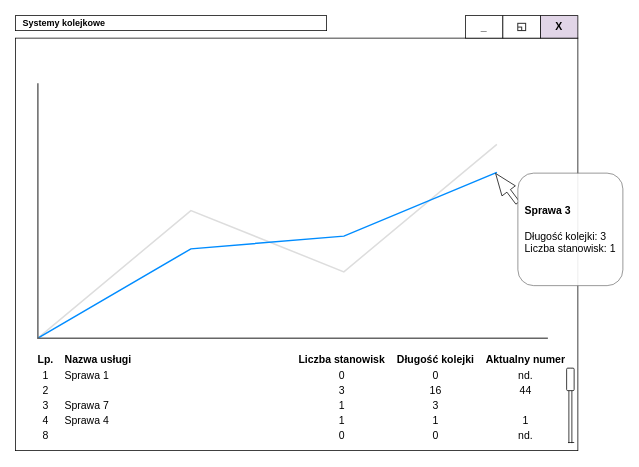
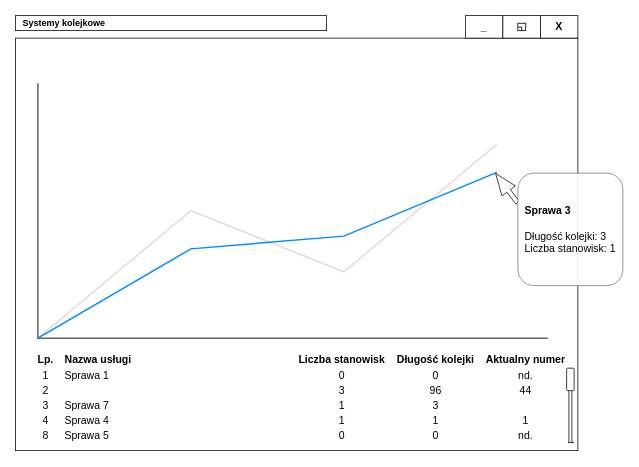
(559, 27) -> (559, 27)
(436, 390) -> (436, 390)
none -> (87, 435)
